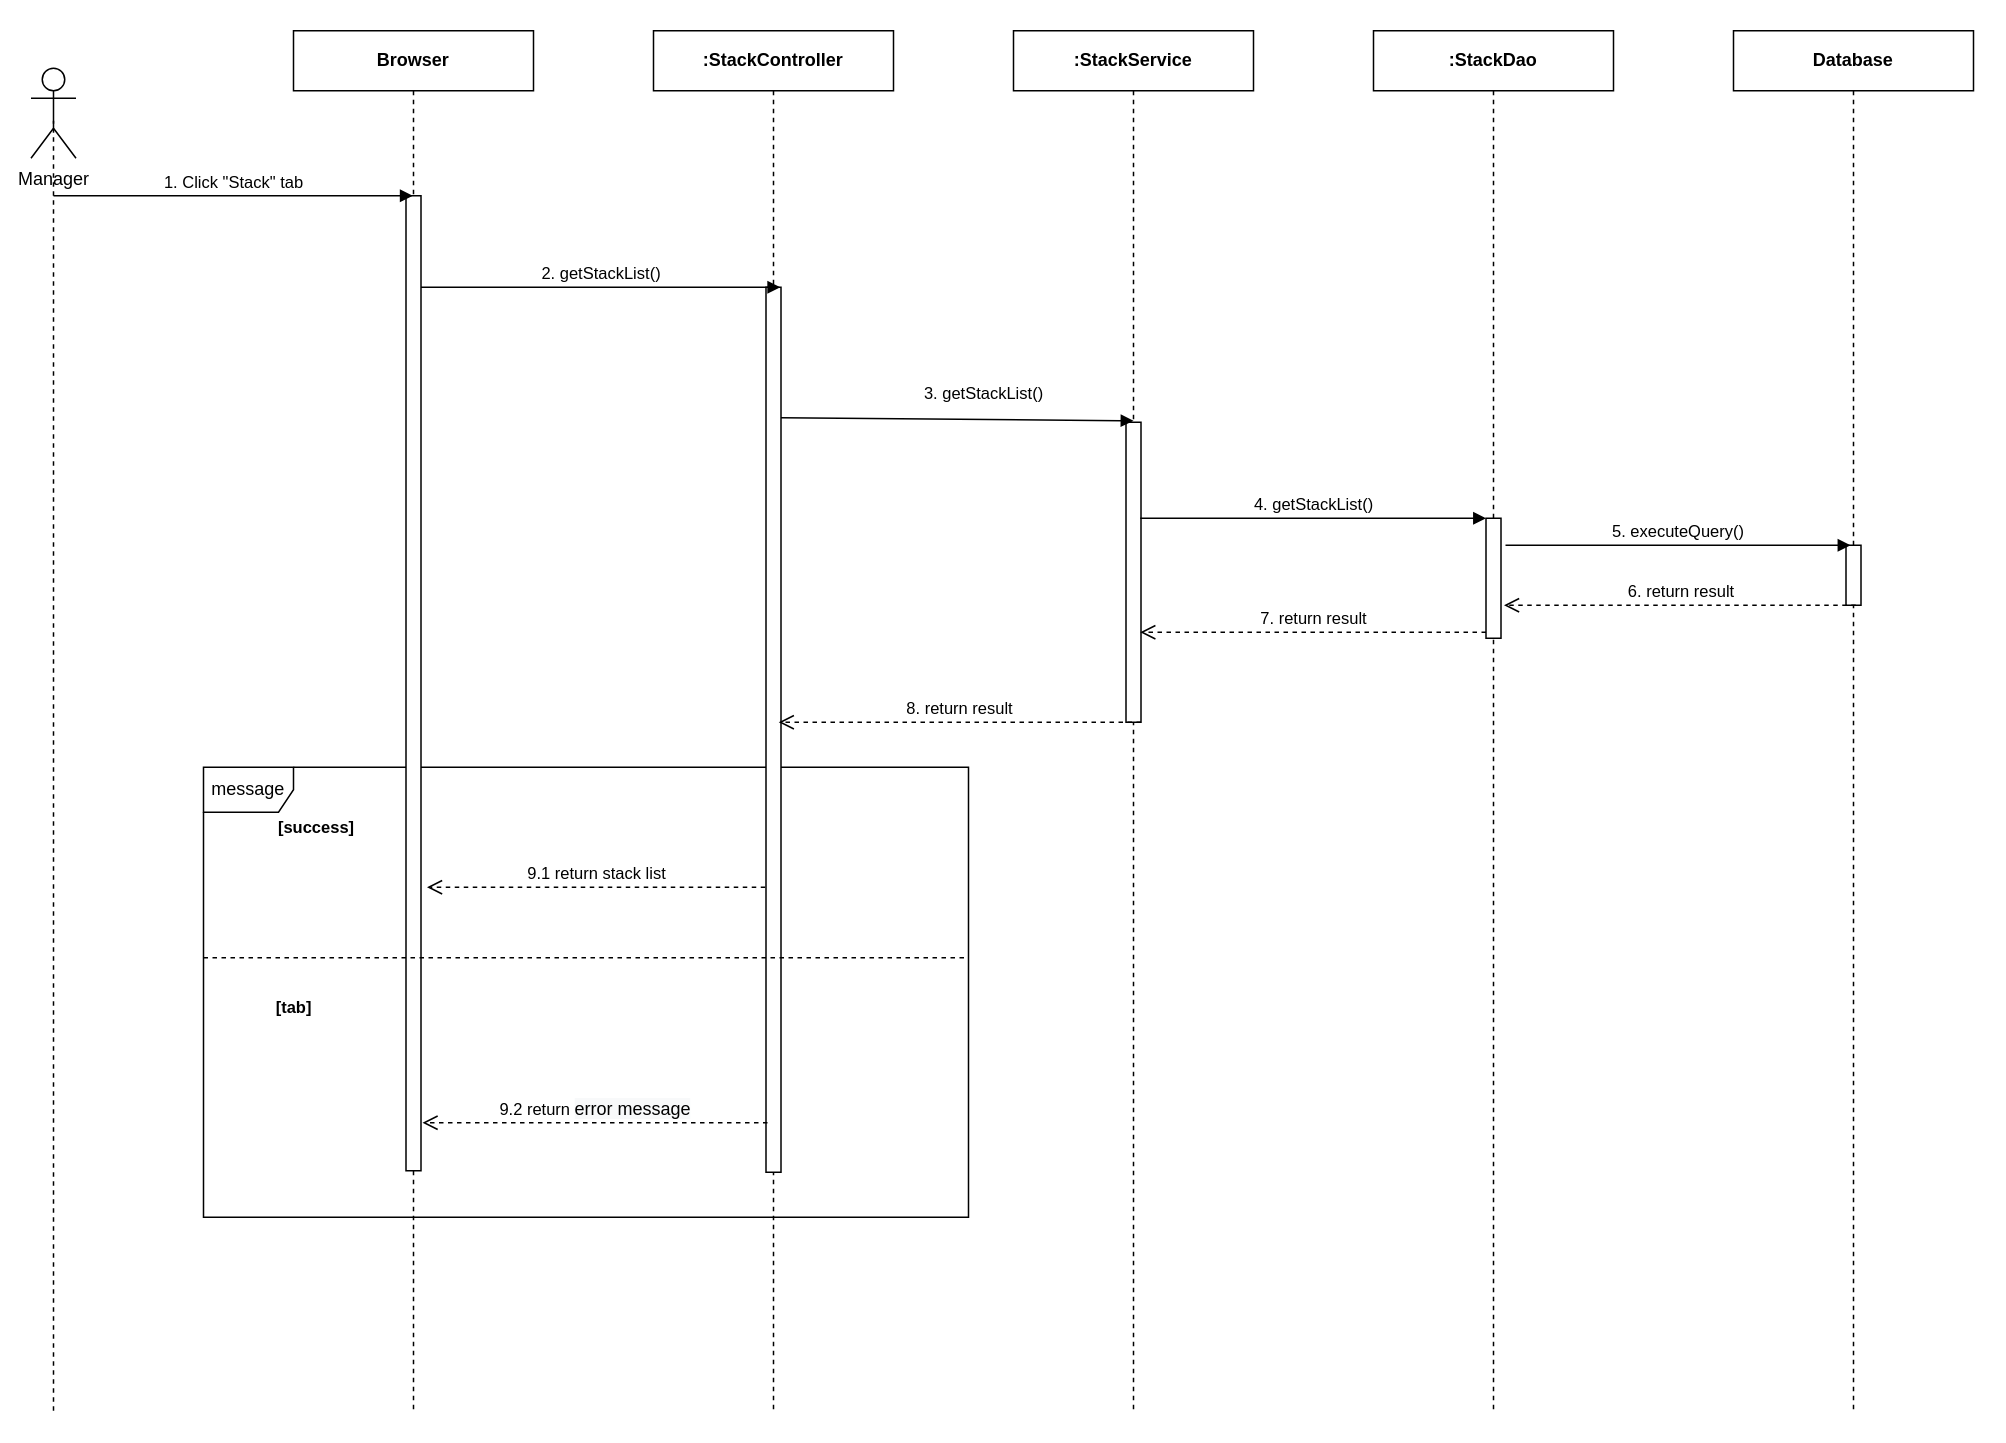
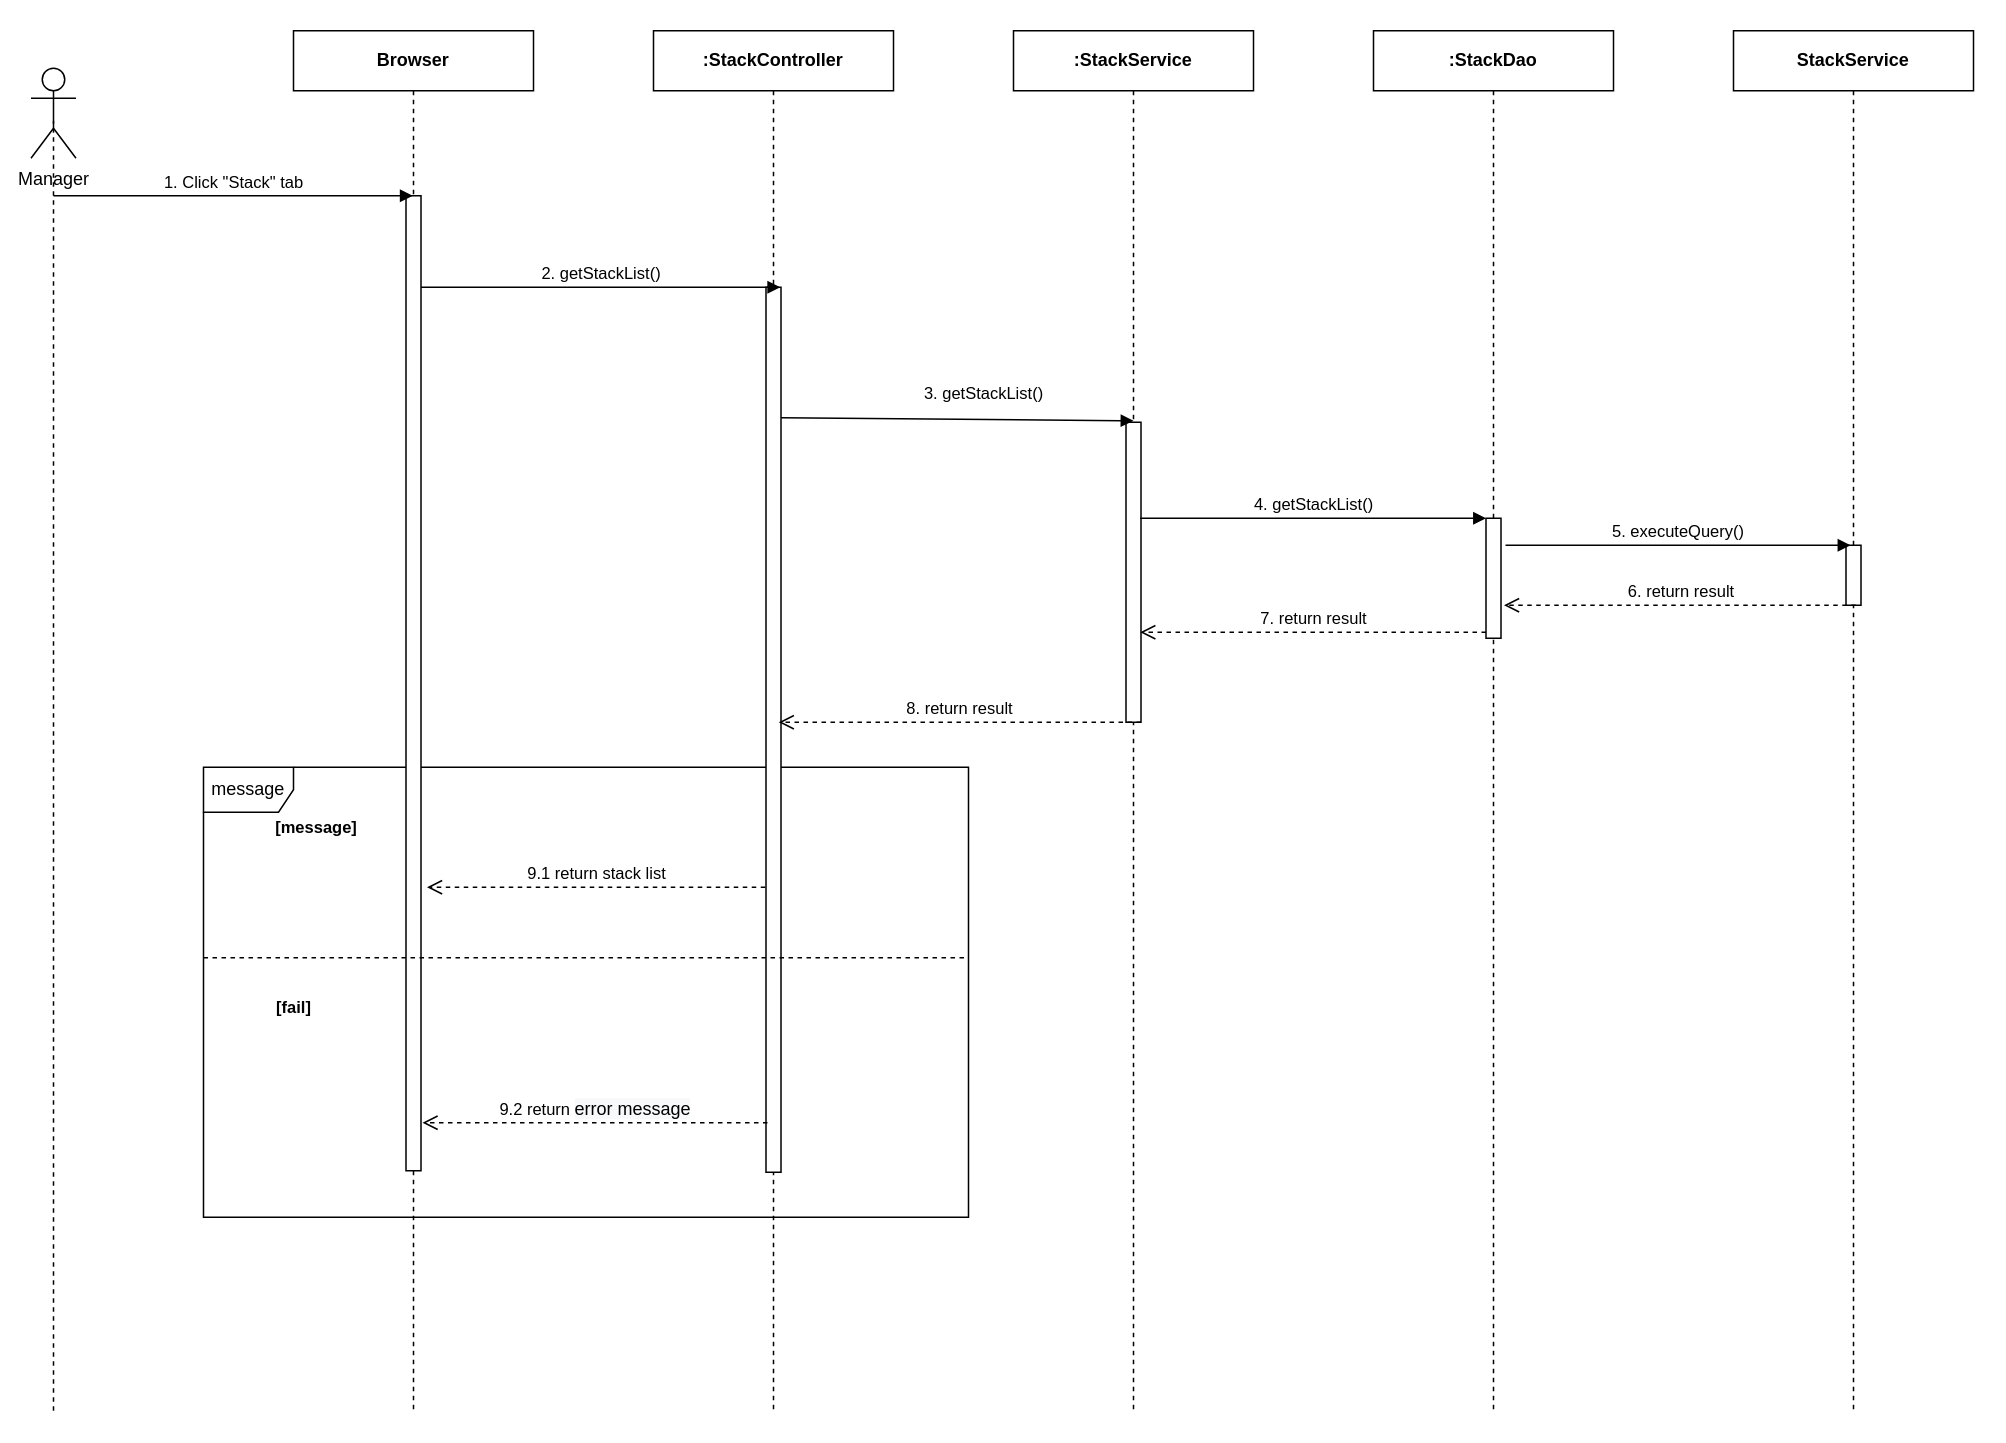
(1853, 61) -> (1853, 61)
(317, 827) -> (317, 827)
(294, 1007) -> (294, 1007)
